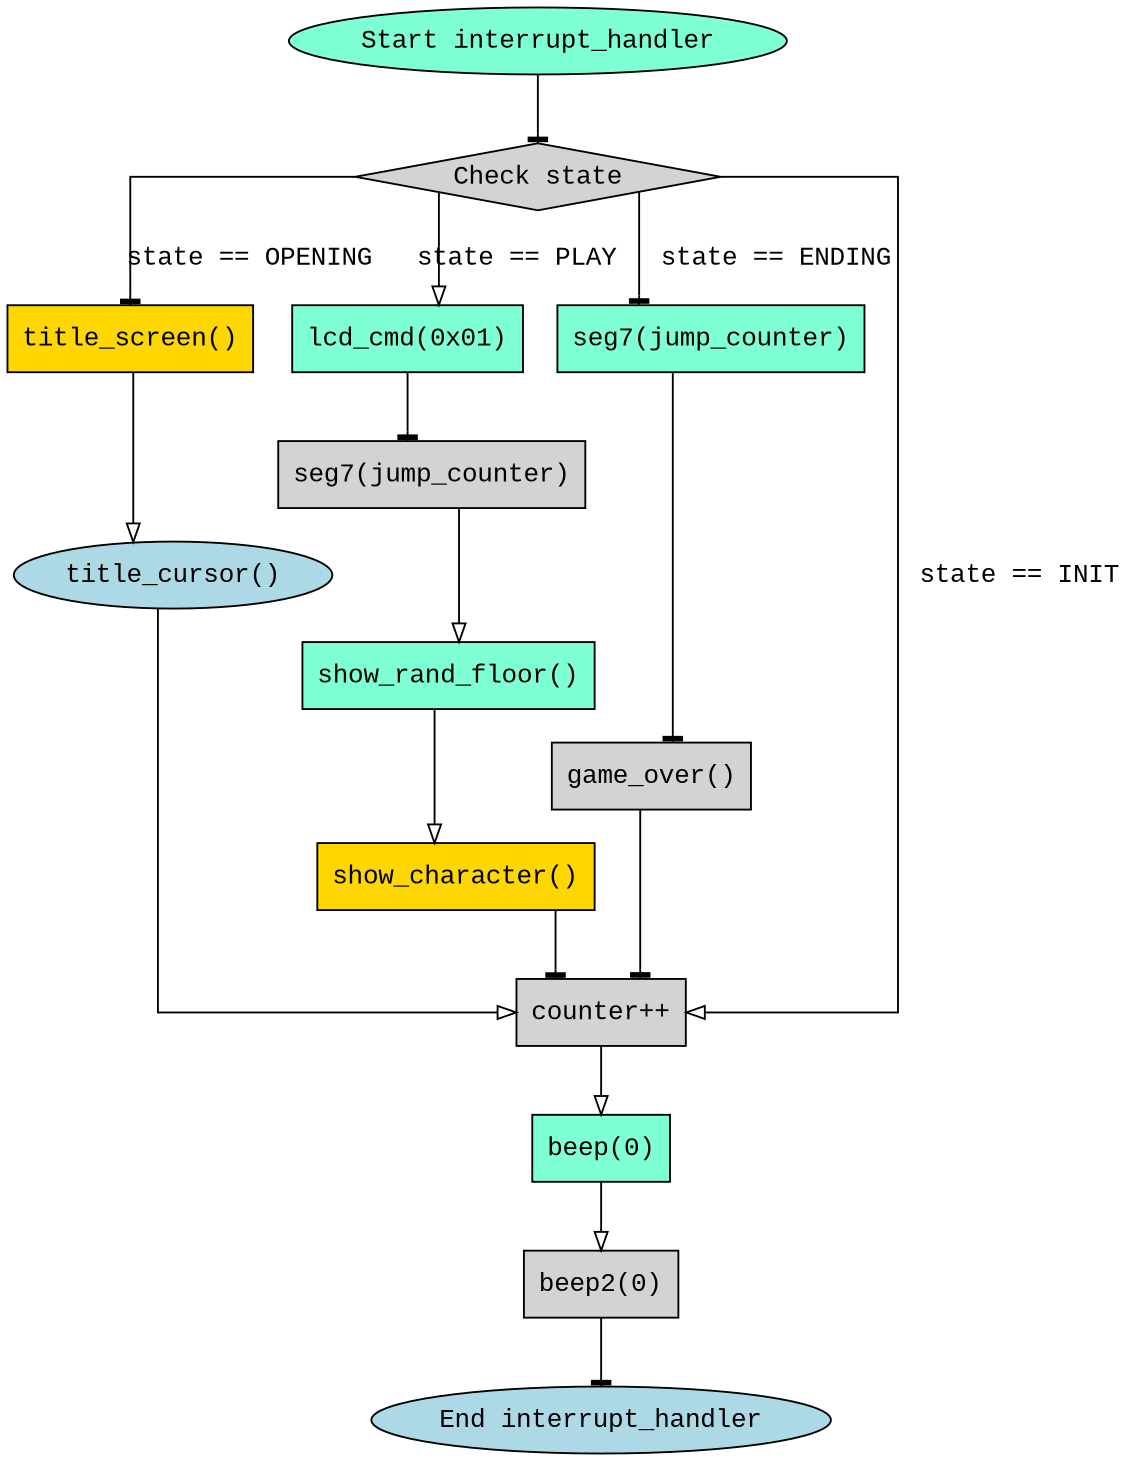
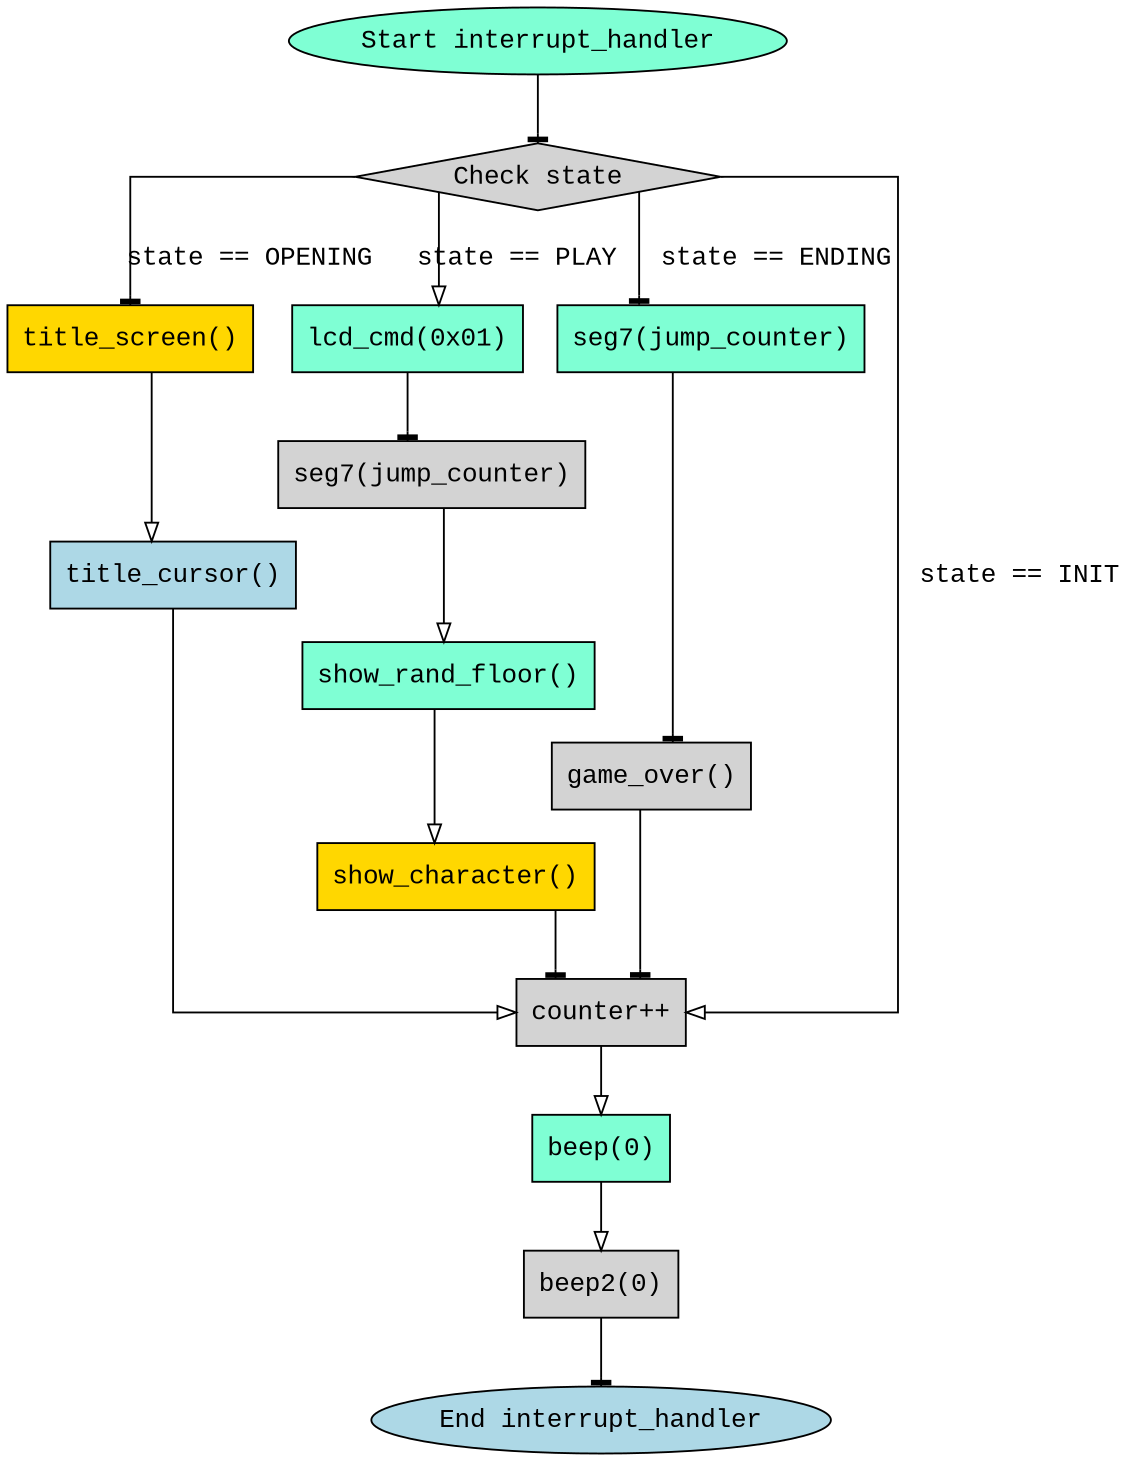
(173, 575) -> (173, 575)
